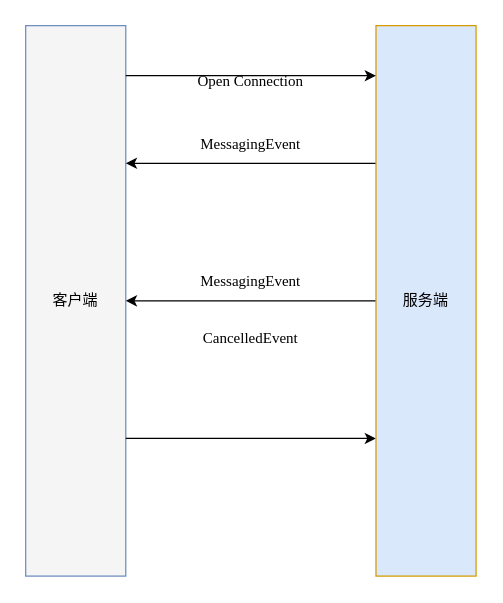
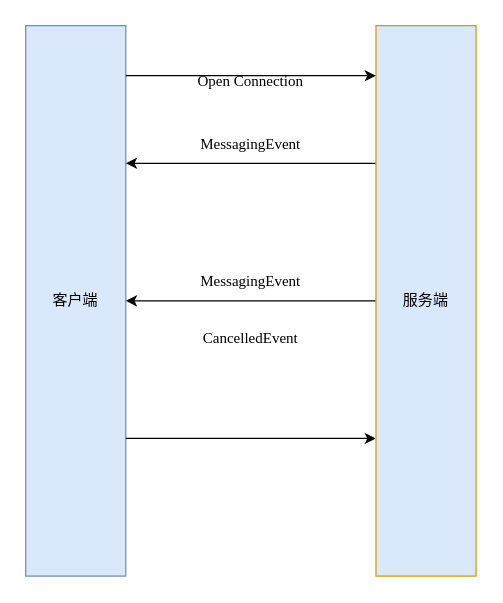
(76, 301) -> (76, 301)
